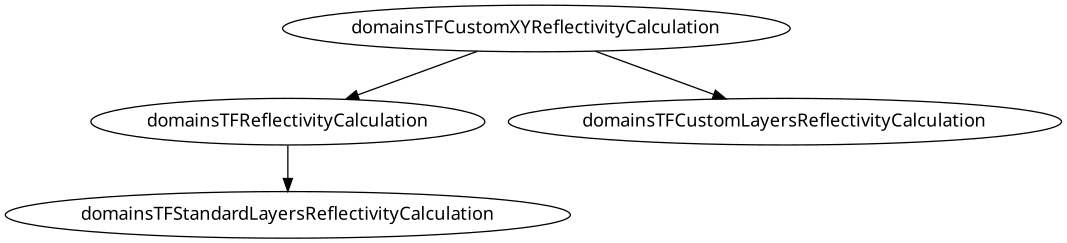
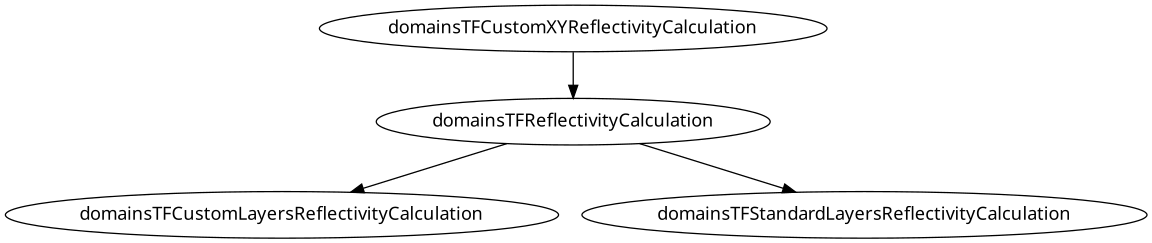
(654, 73) -> (435, 166)
